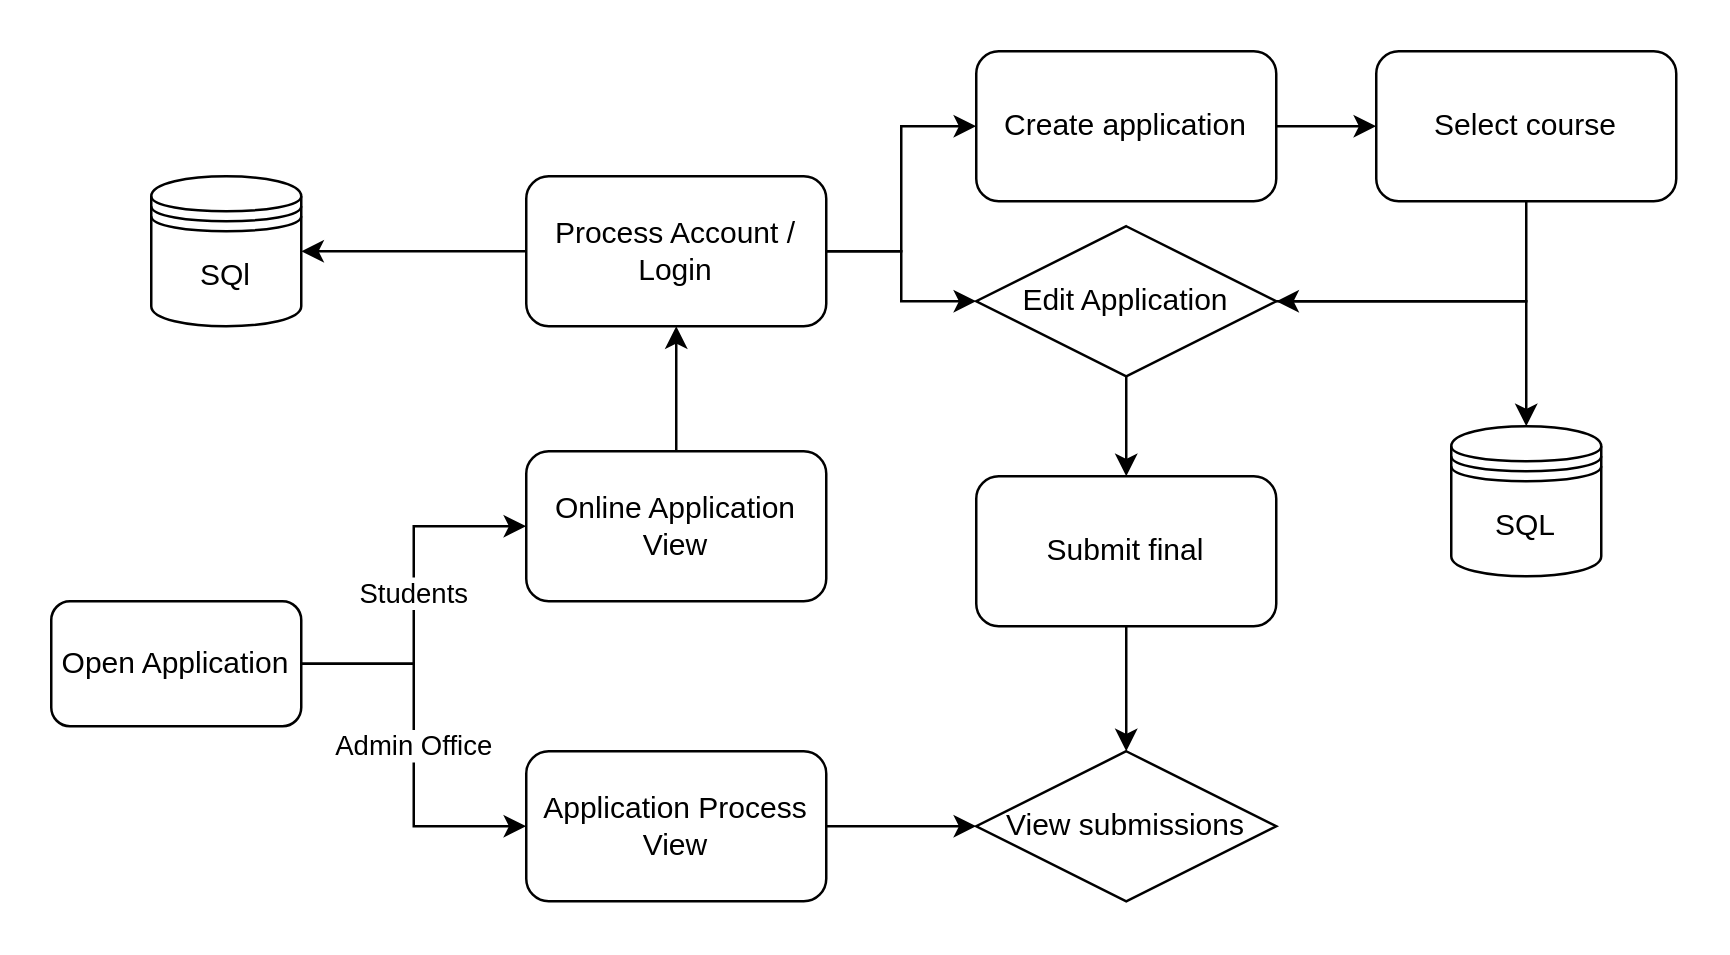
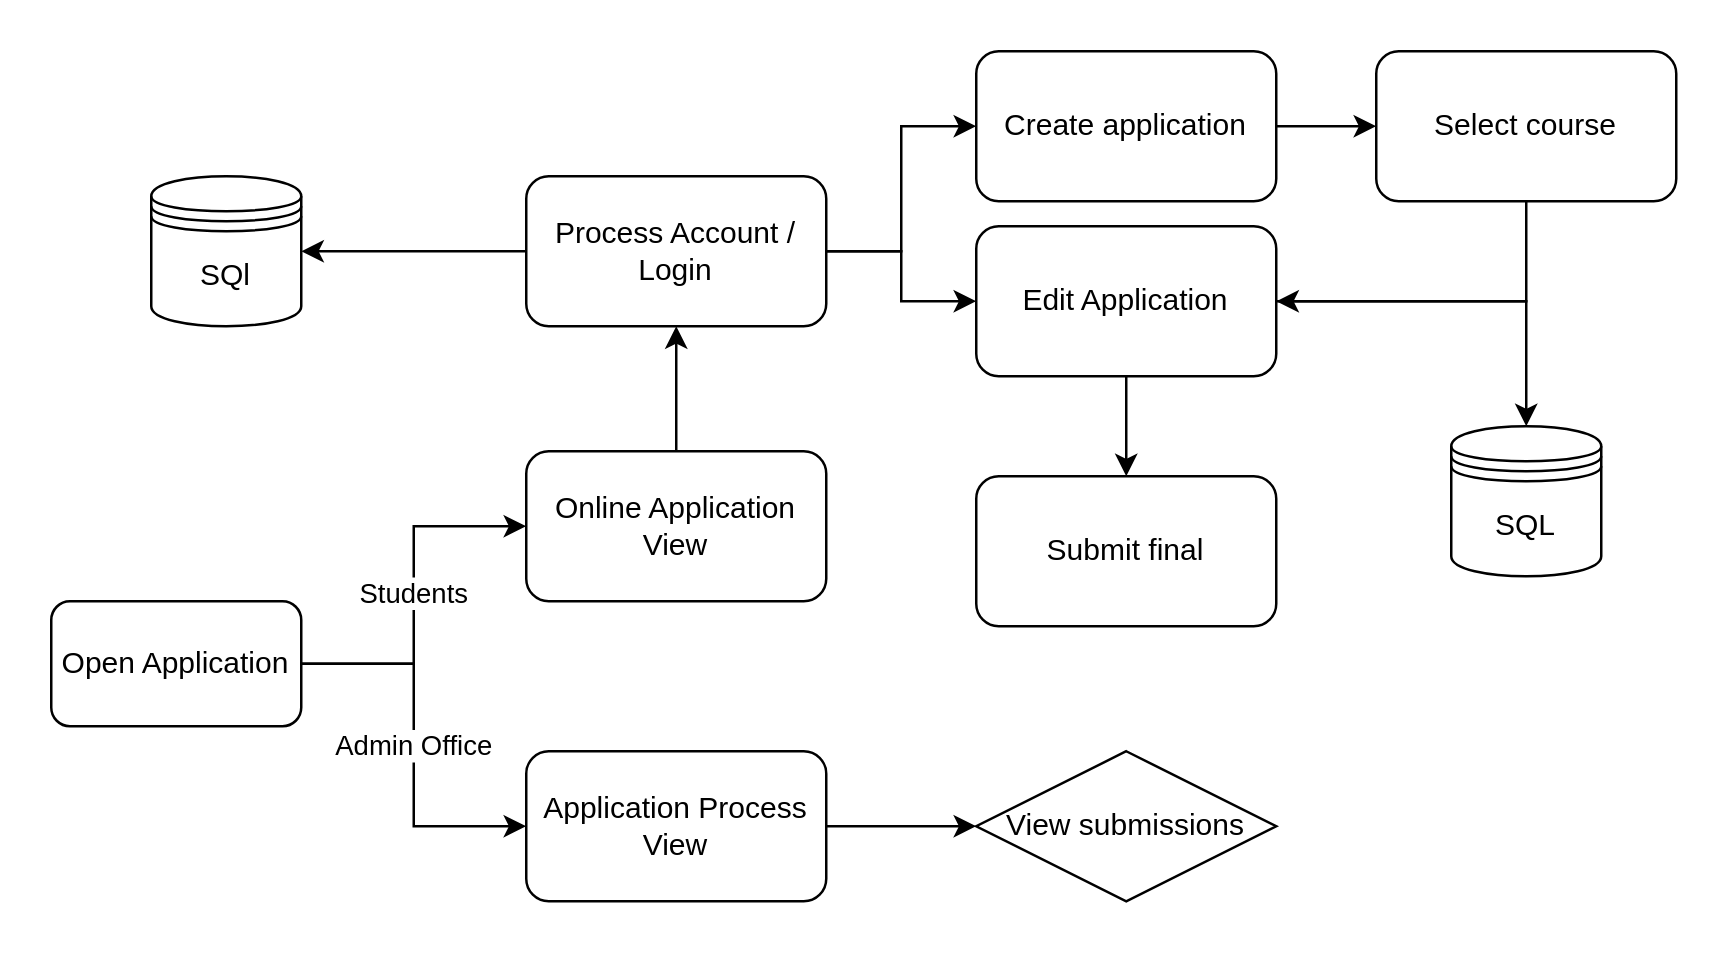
(1126, 301) -> (1126, 301)
(1126, 680) -> none
